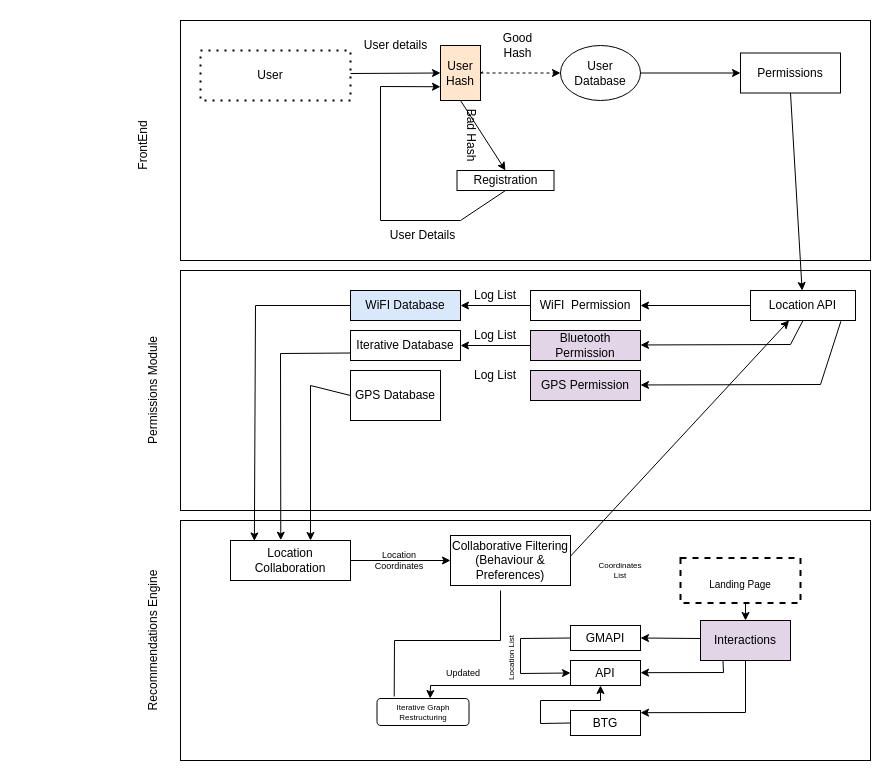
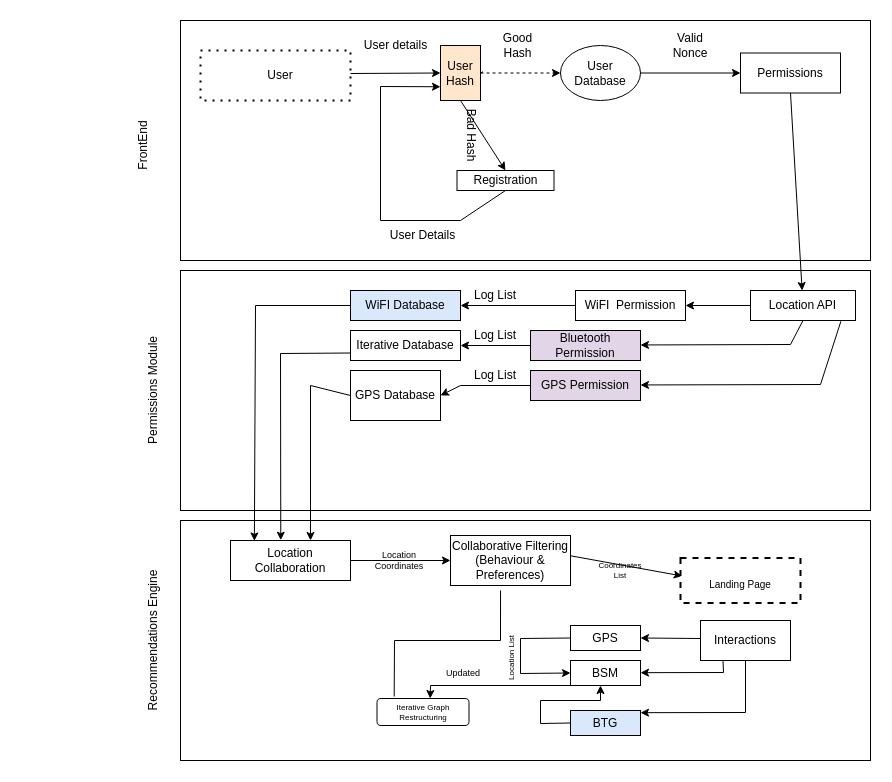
none -> (691, 46)
(271, 76) -> (281, 76)
(586, 306) -> (631, 306)
none -> (489, 386)
(678, 441) -> (623, 565)
(746, 609) -> none
(606, 639) -> (606, 639)
(746, 641) -> (746, 641)
(606, 674) -> (606, 674)
(606, 723) -> (606, 723)
